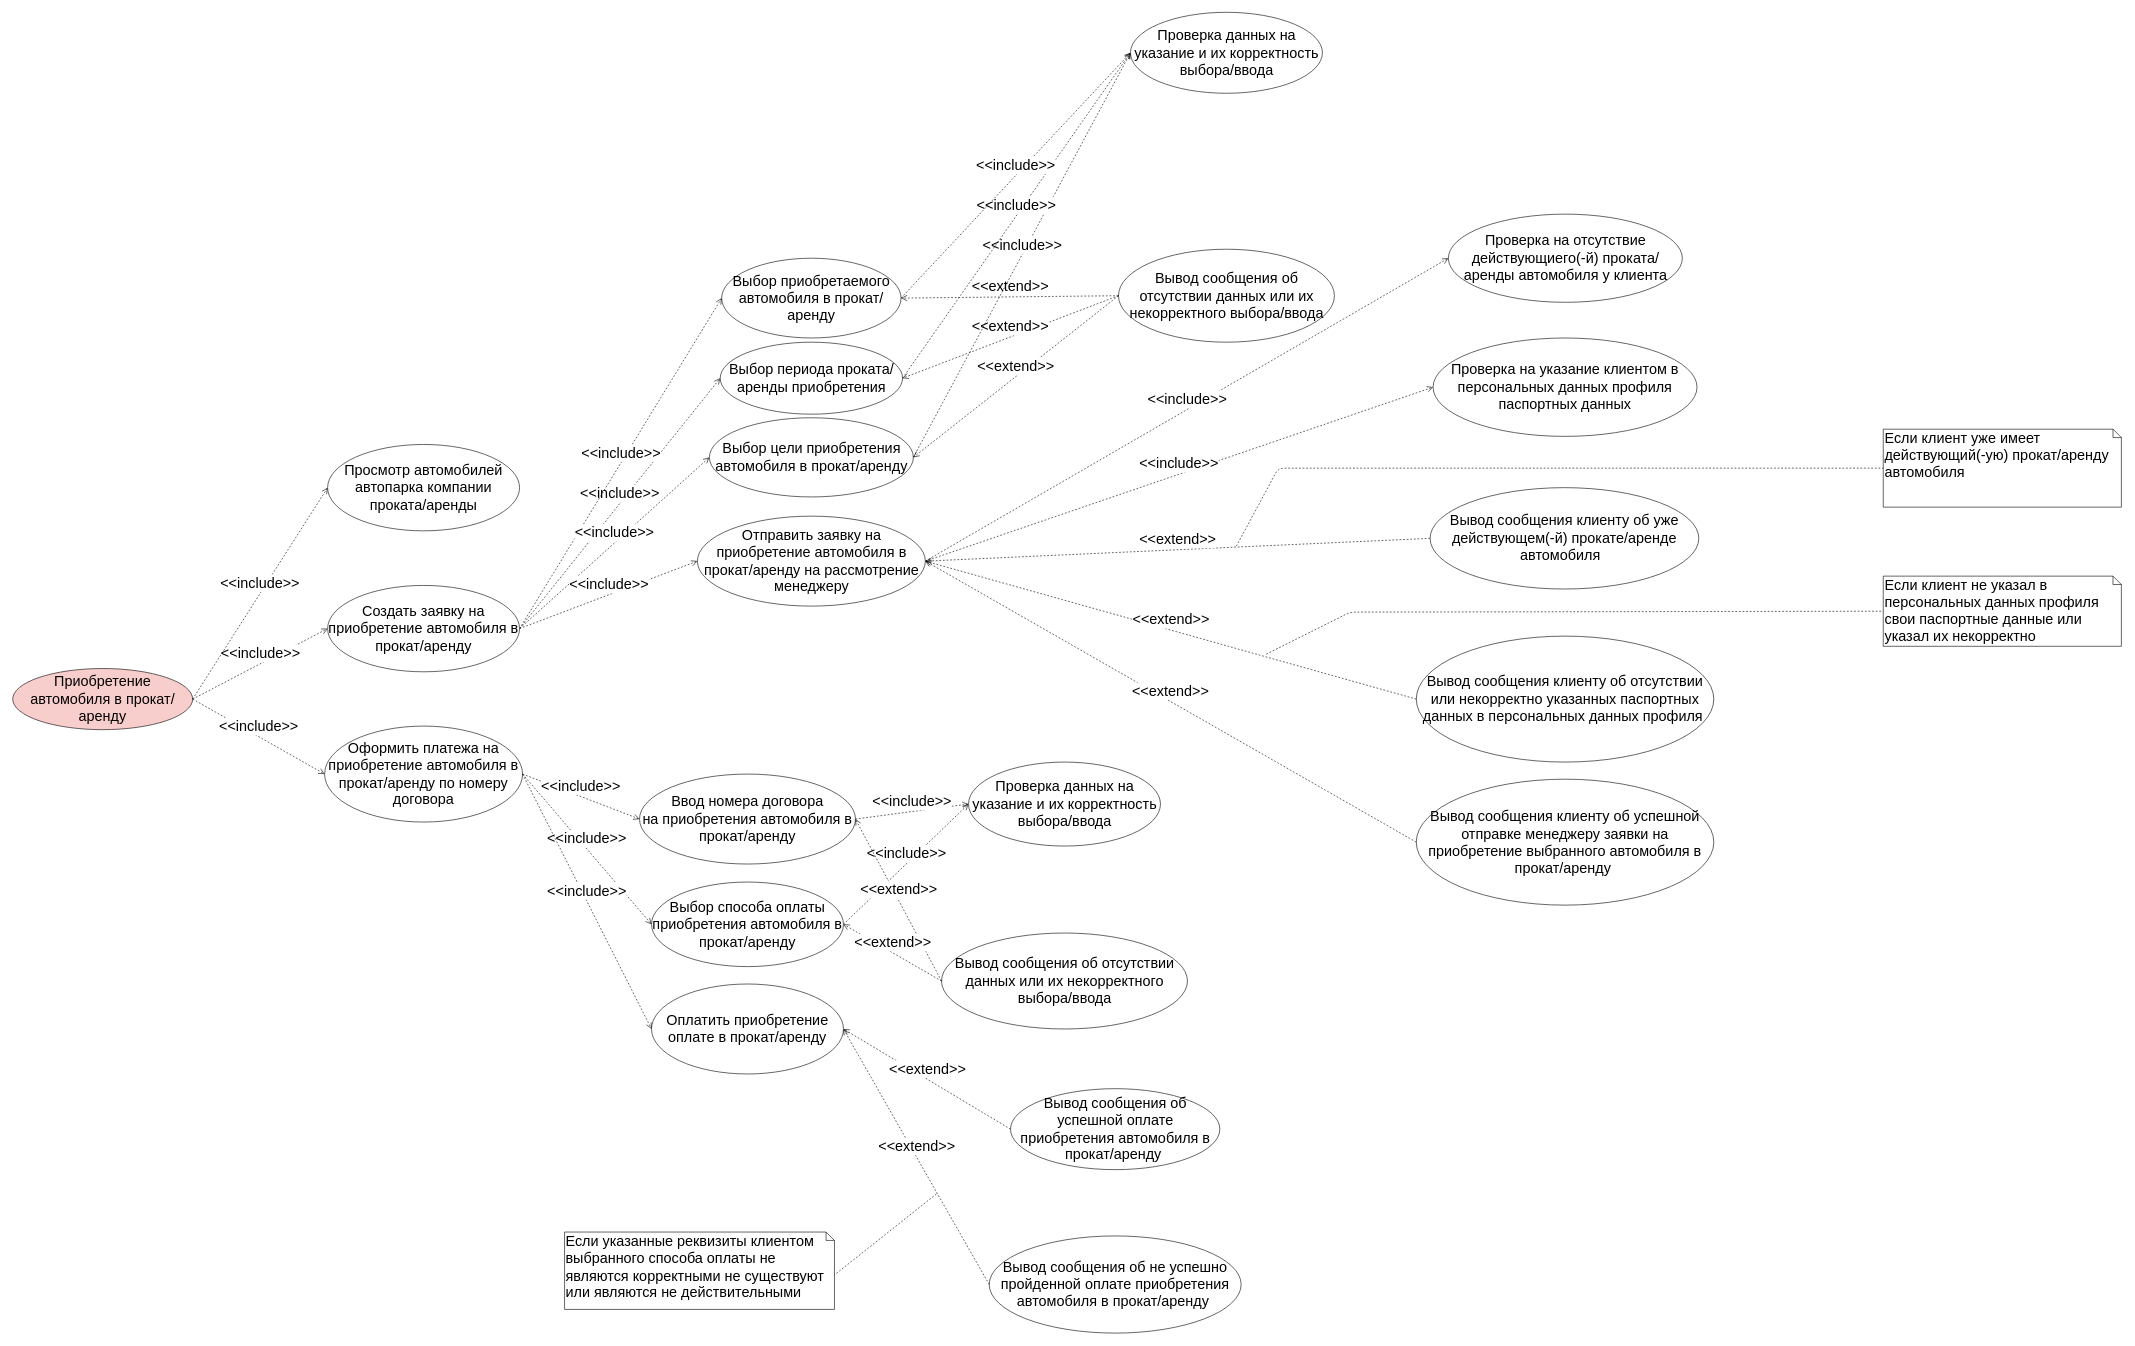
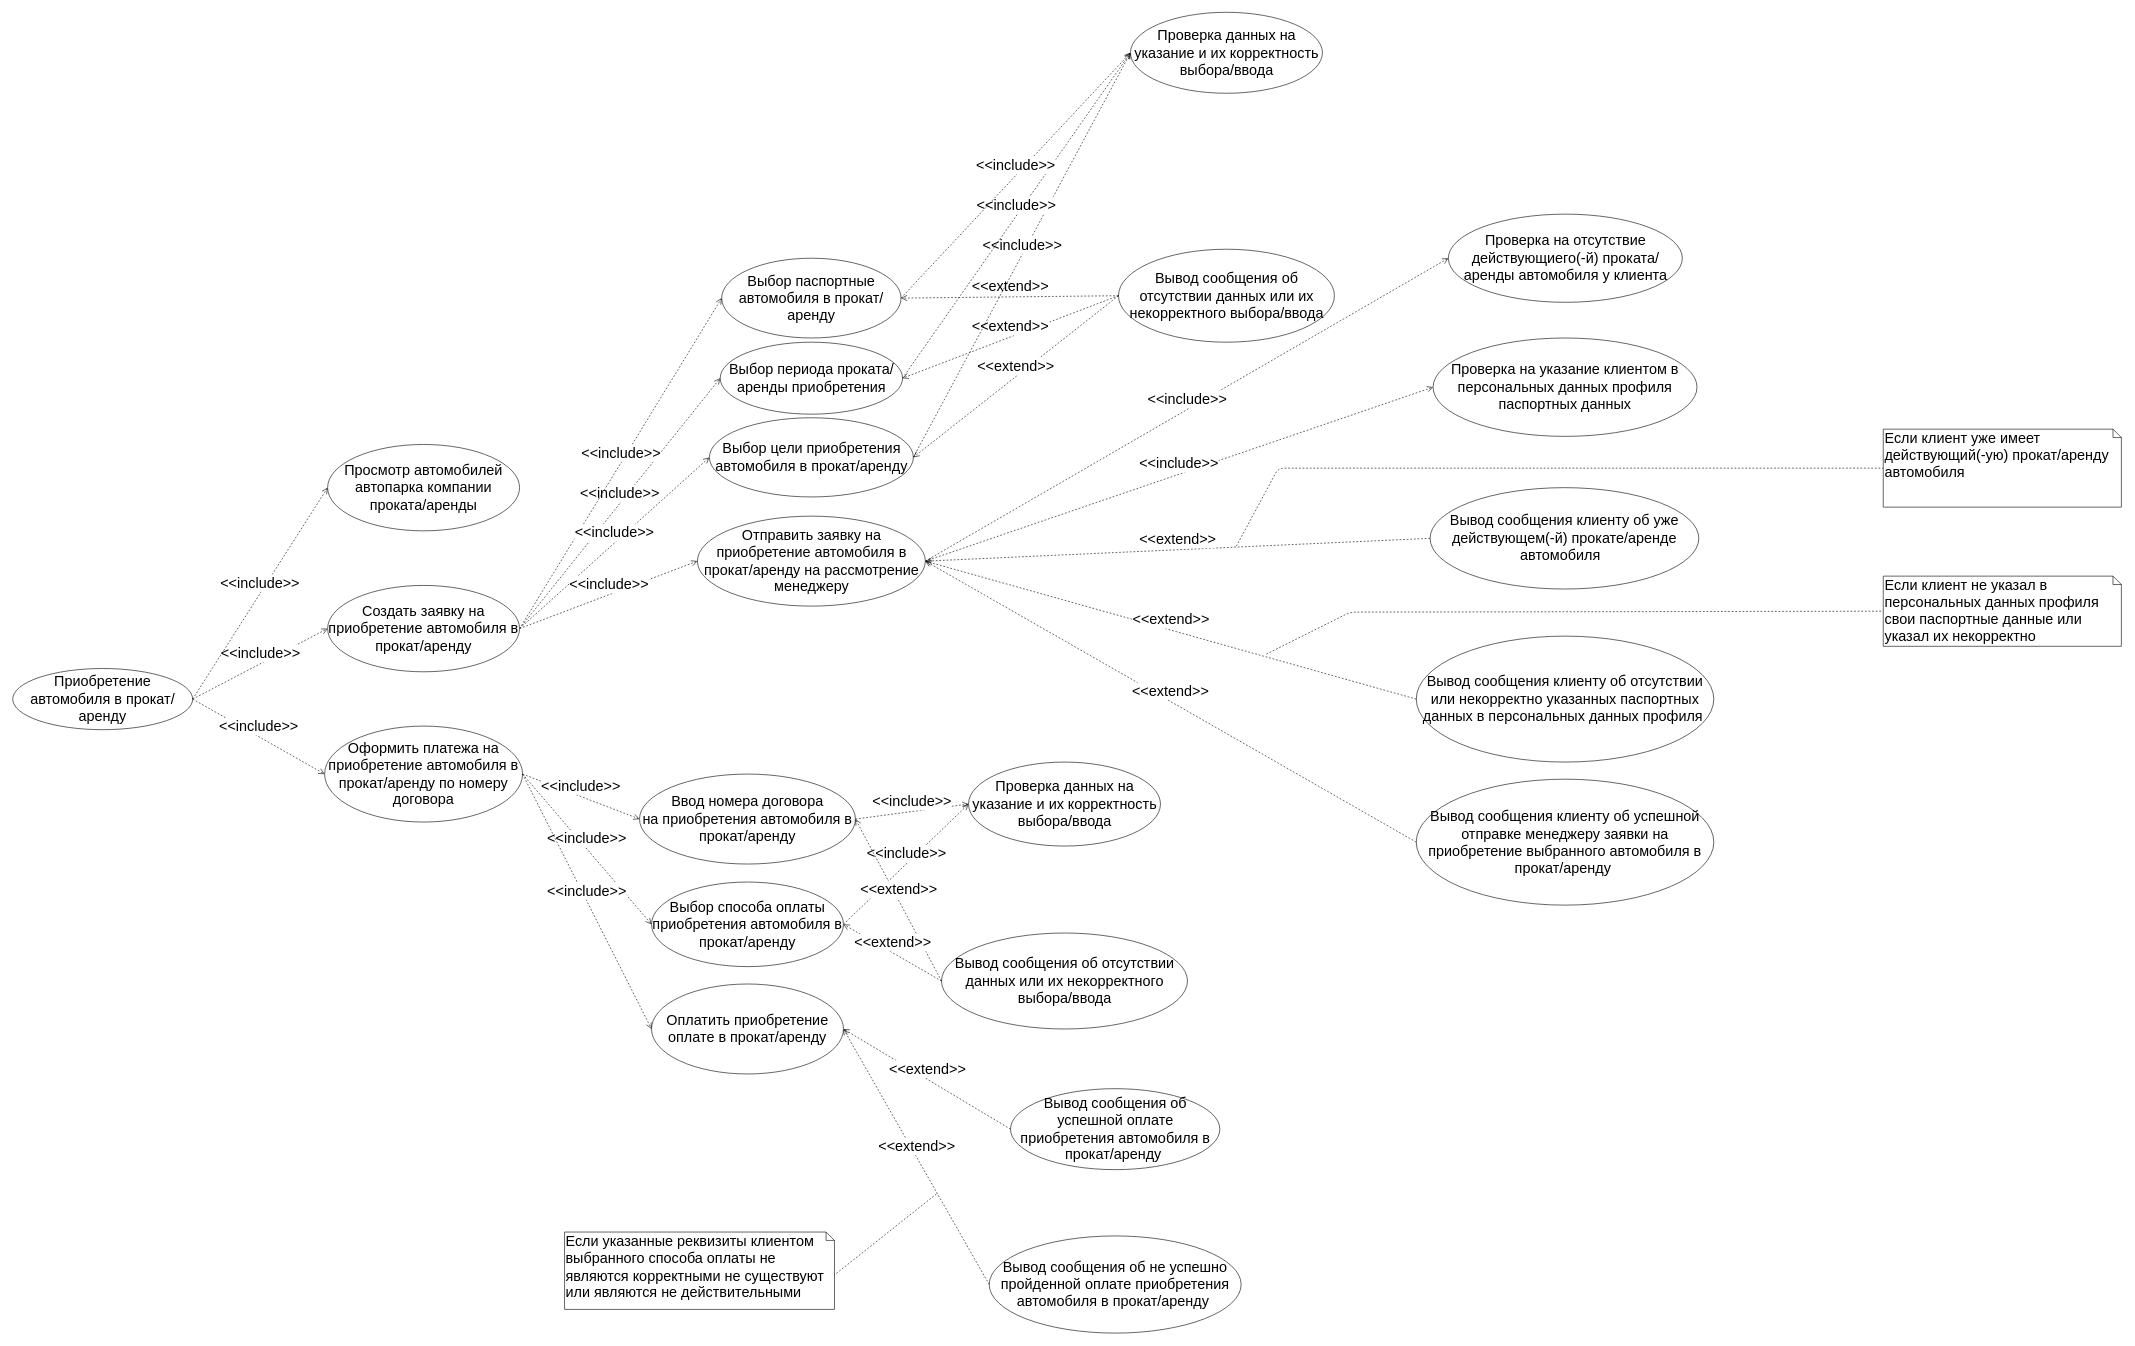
(811, 299) -> (811, 299)
(102, 699) -> (102, 699)
